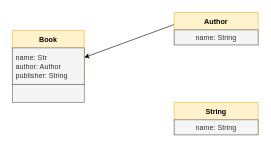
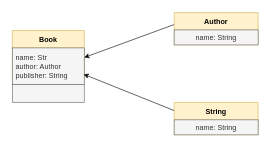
none -> (130, 93)
